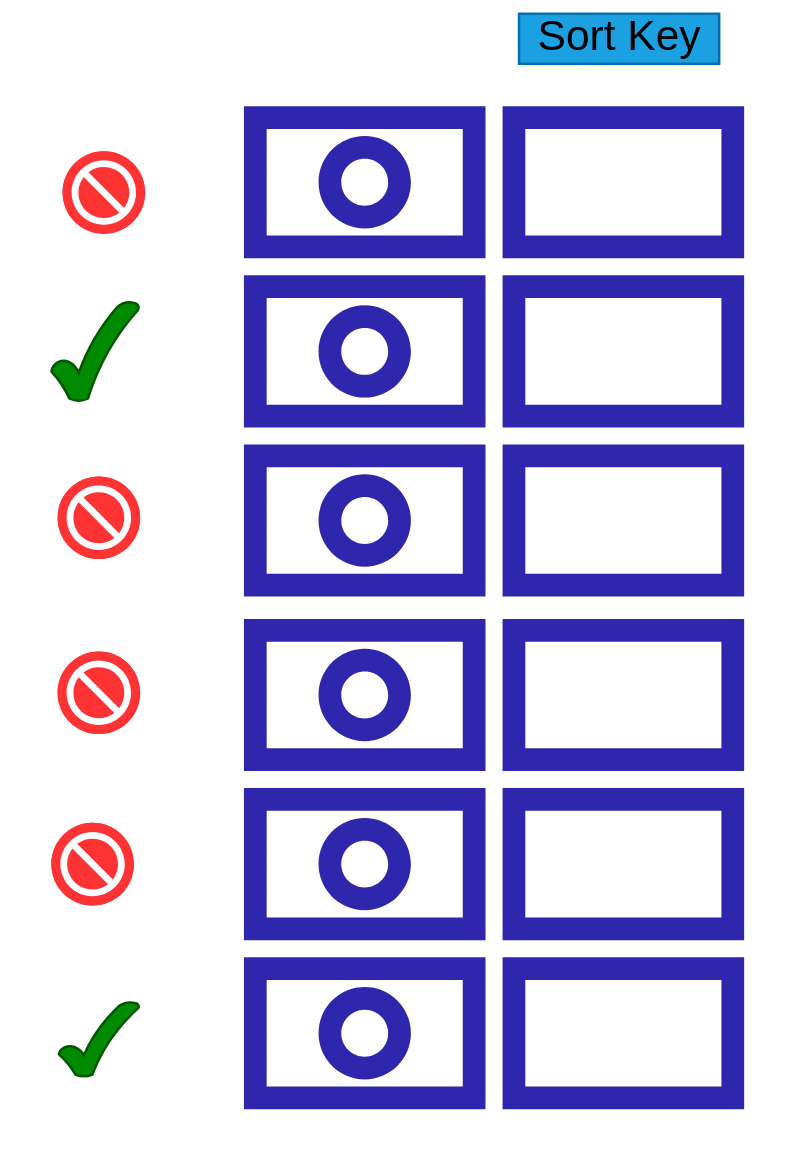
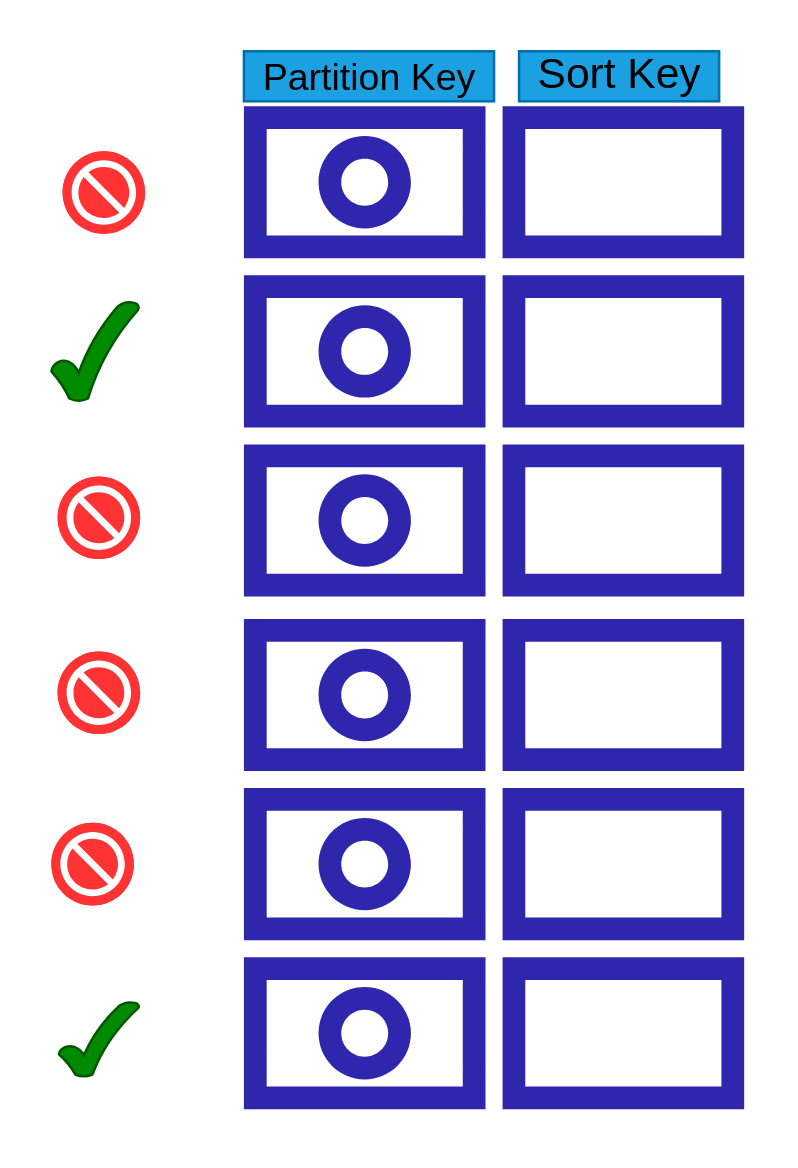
(619, 39) -> (619, 76)
none -> (369, 76)
